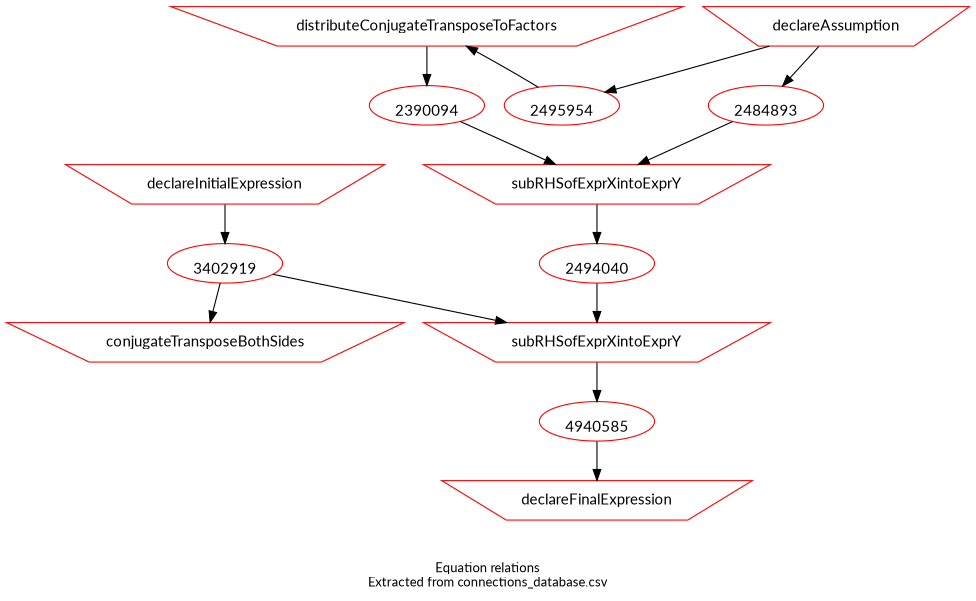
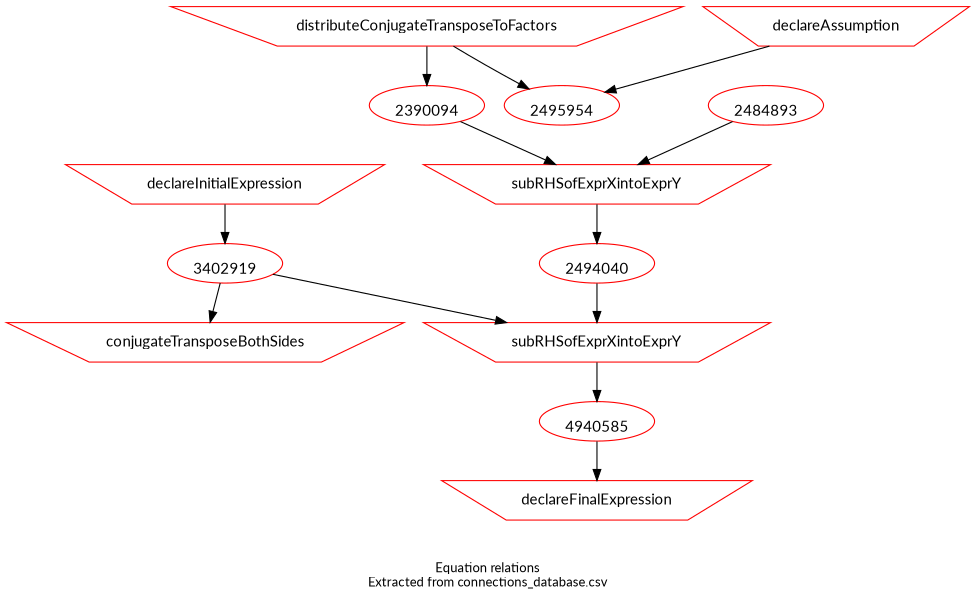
(804, 62) -> none
(507, 69) -> (486, 65)
